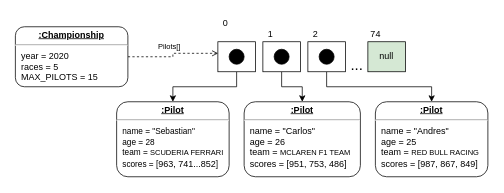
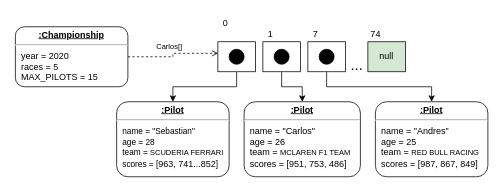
(316, 34) -> (316, 34)
(170, 46) -> (170, 46)
